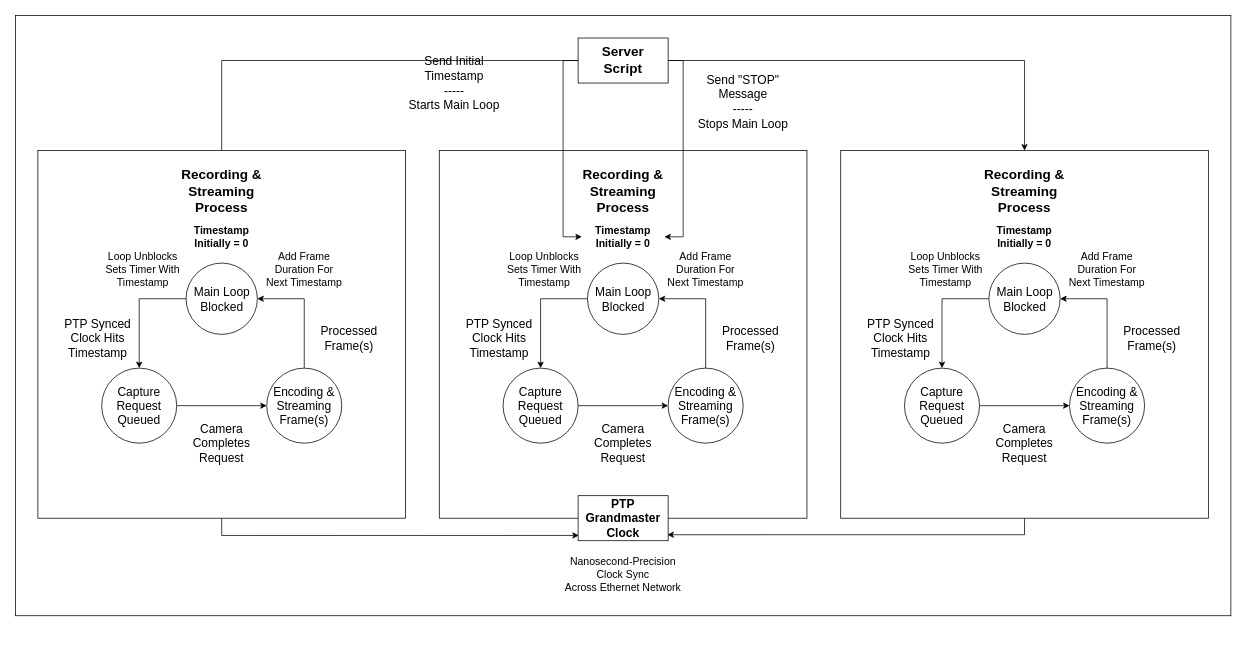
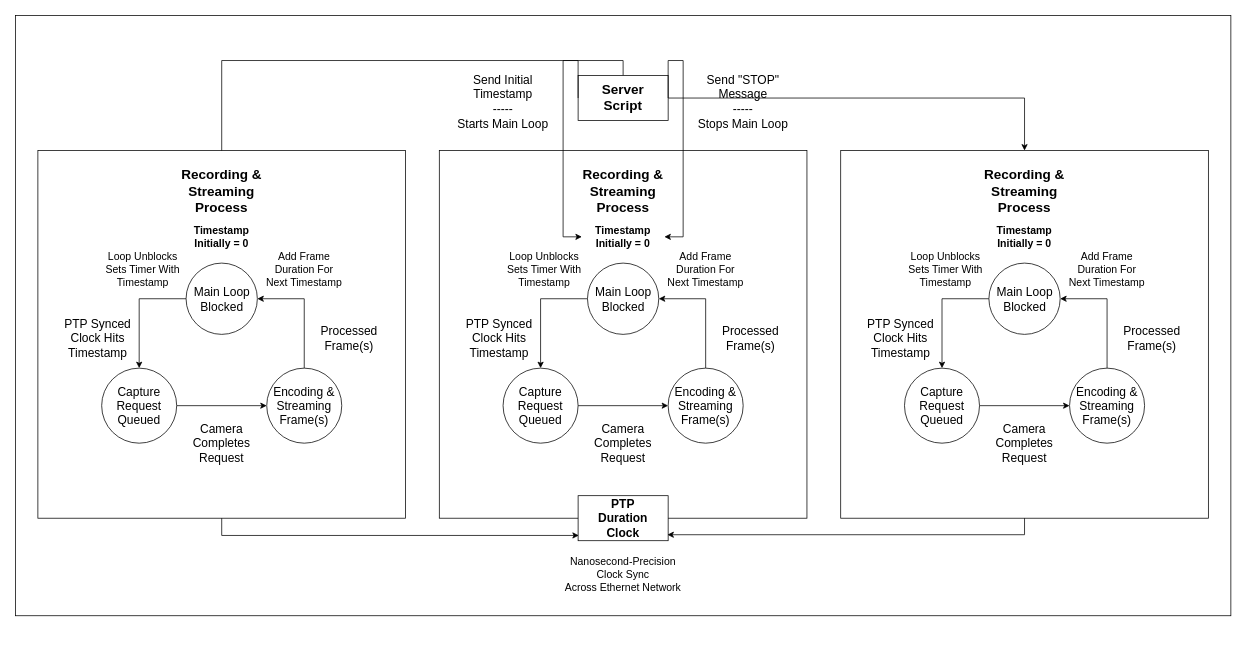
(623, 60) -> (623, 98)
(454, 83) -> (503, 102)
(623, 518) -> (623, 518)
